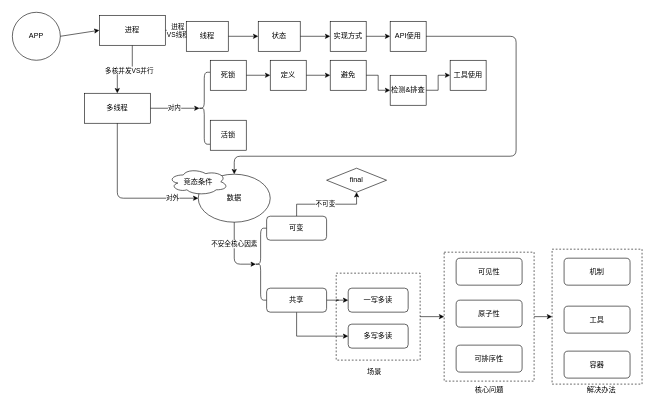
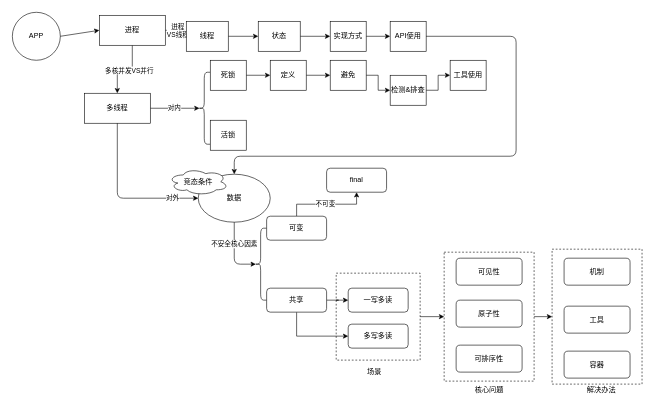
(357, 180) -> (357, 180)
